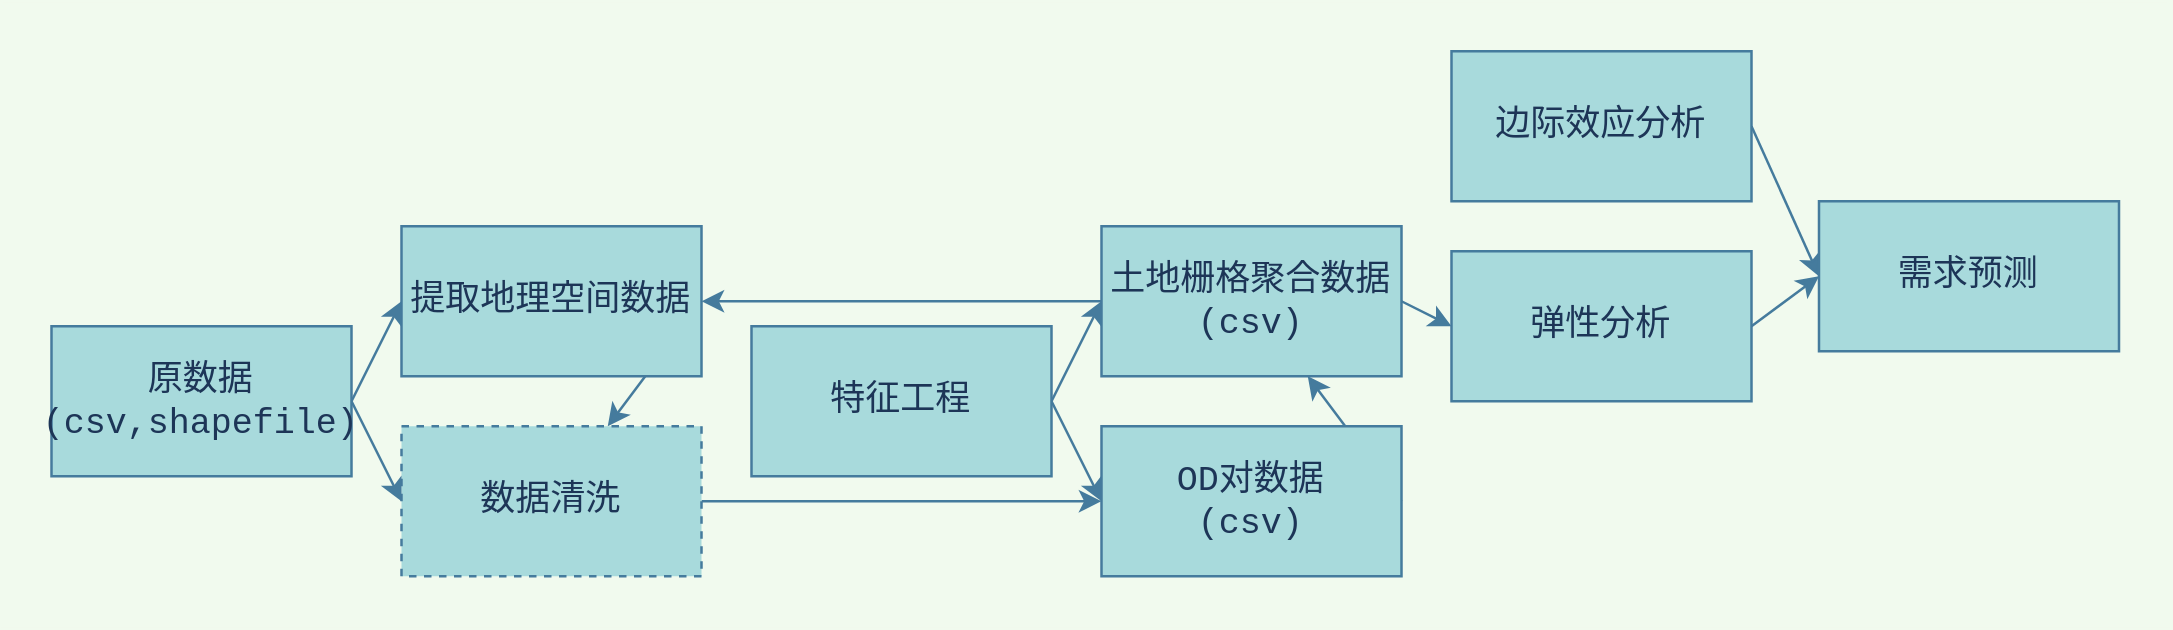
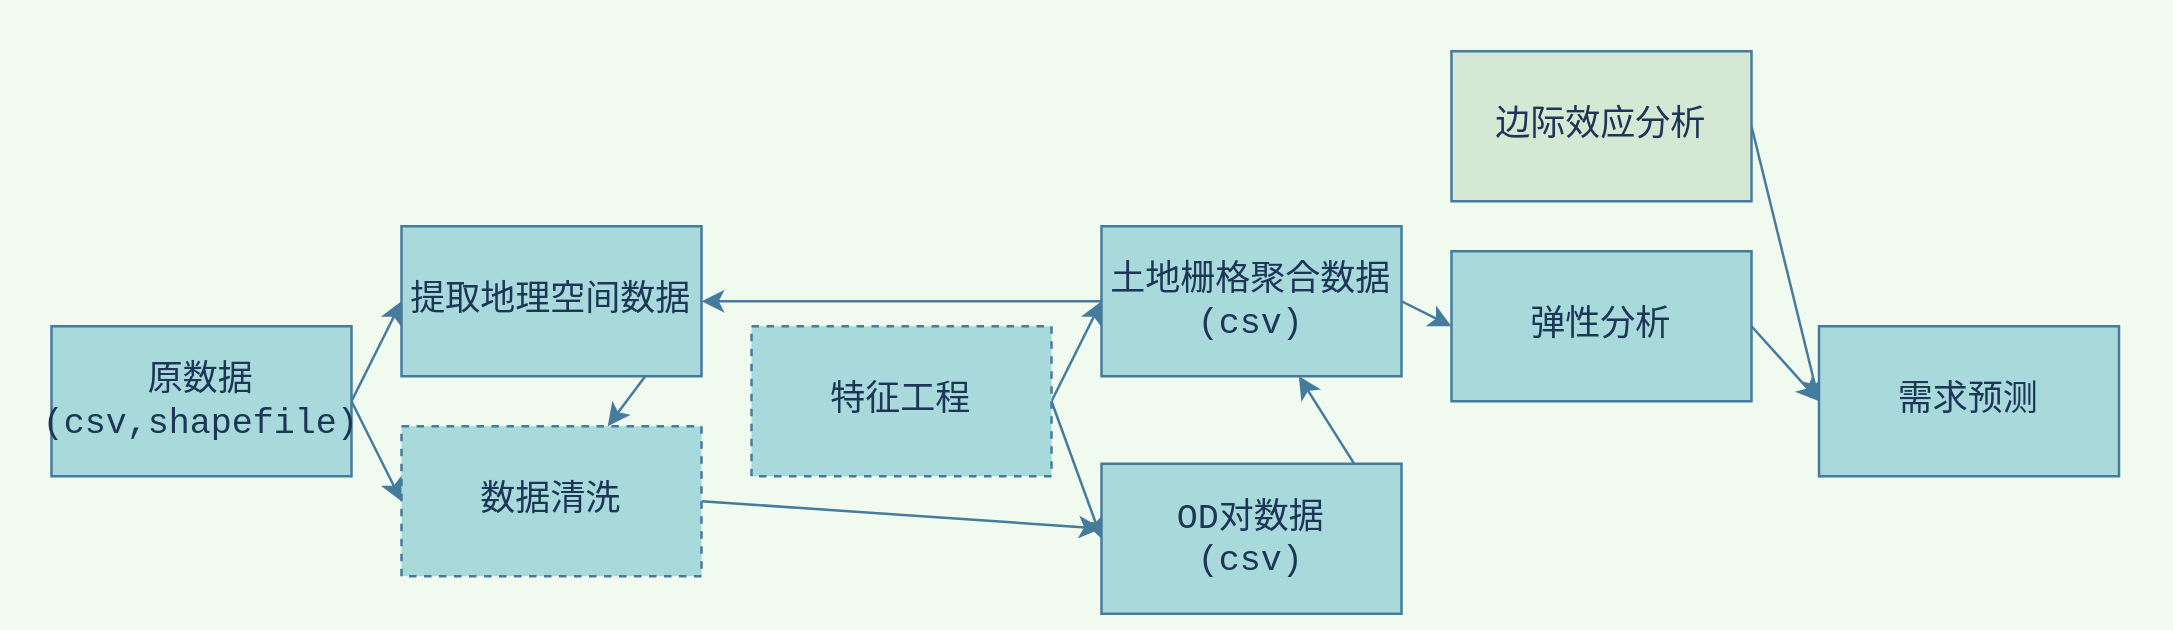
(1601, 126) -> (1601, 126)
(1969, 276) -> (1969, 401)
(901, 401) -> (901, 401)
(1251, 501) -> (1251, 539)
